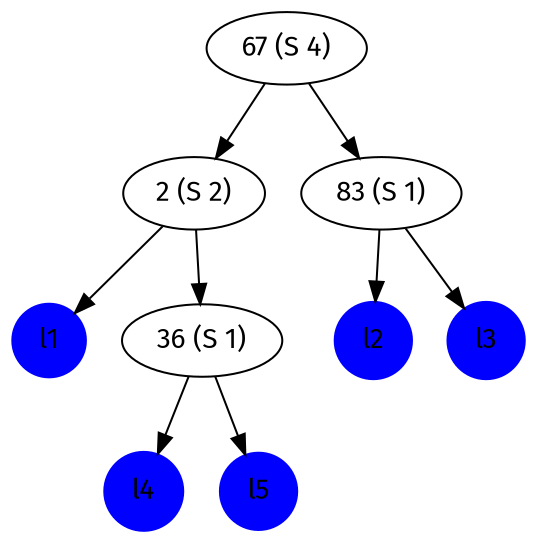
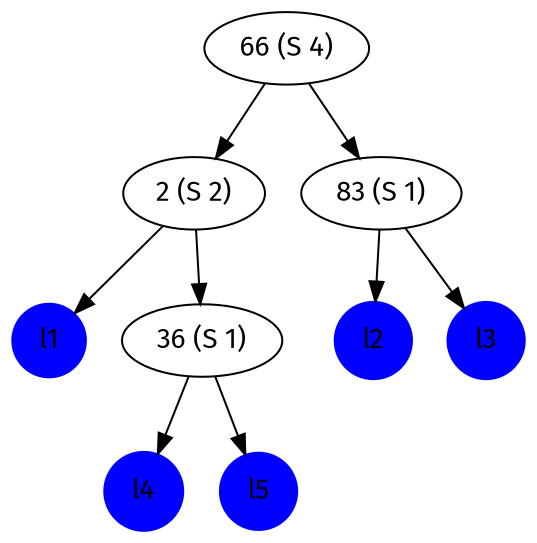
(287, 48) -> (287, 48)
